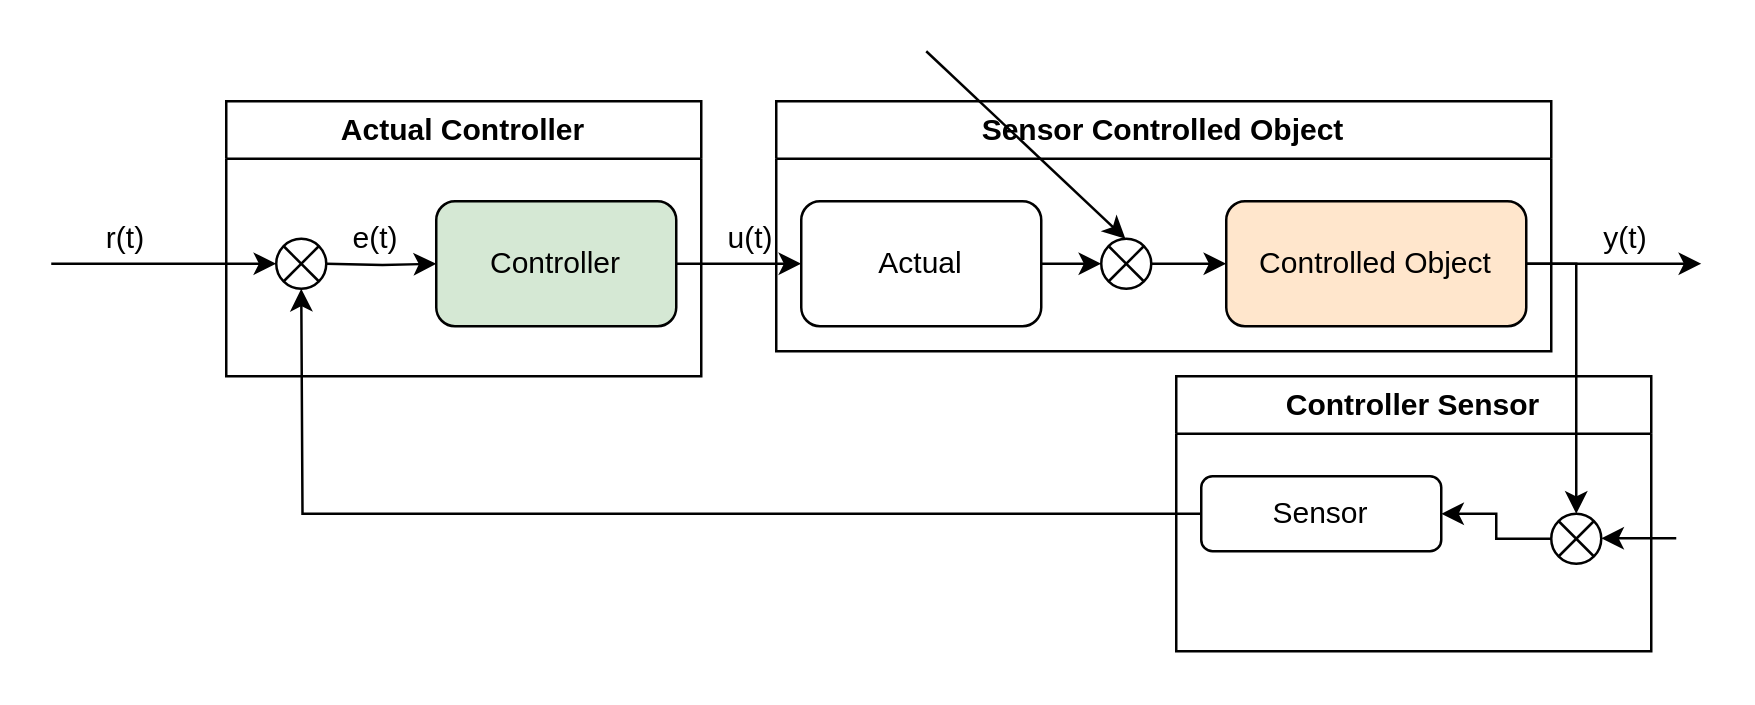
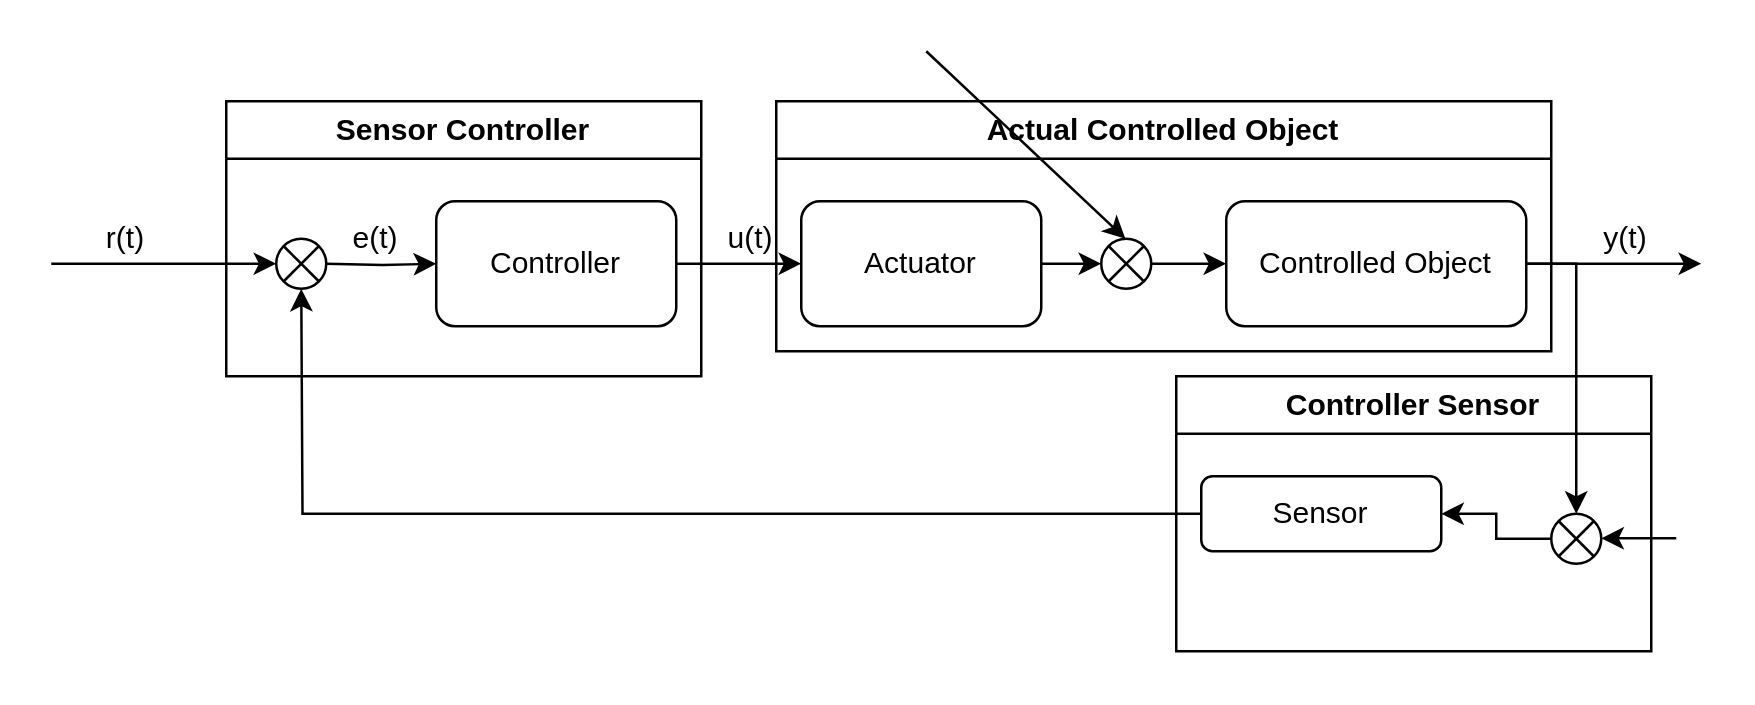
(464, 131) -> (464, 131)
(1164, 131) -> (1164, 131)
(556, 264) -> (556, 264)
(921, 264) -> (921, 264)
(1376, 264) -> (1376, 264)
